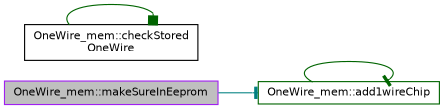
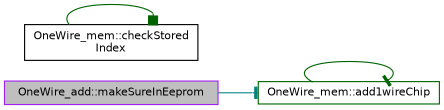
(111, 42) -> (111, 42)
(111, 93) -> (111, 93)
